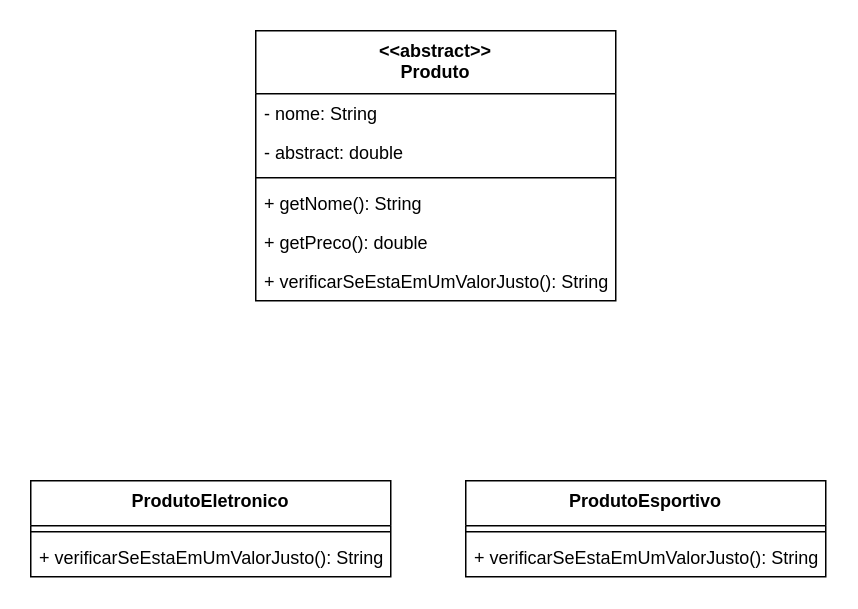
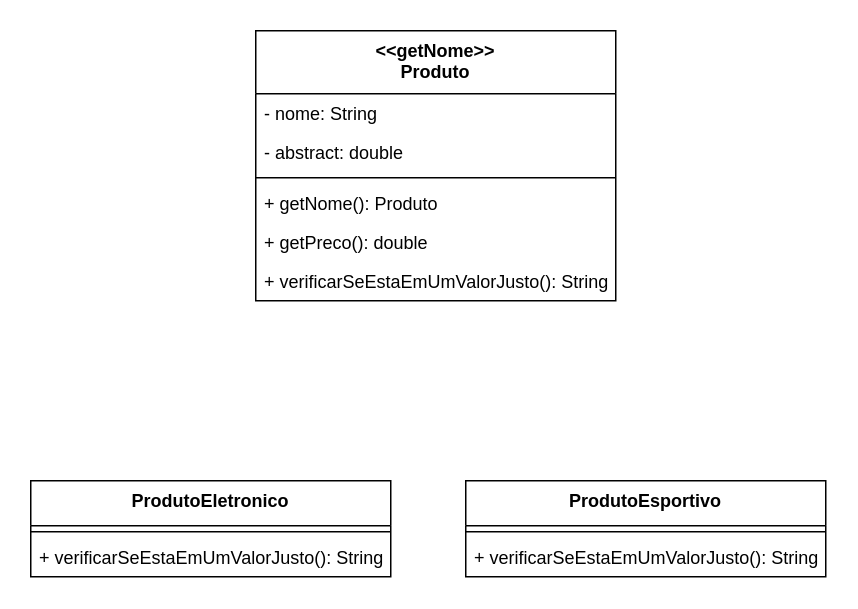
(436, 63) -> (436, 63)
(351, 205) -> (359, 205)
